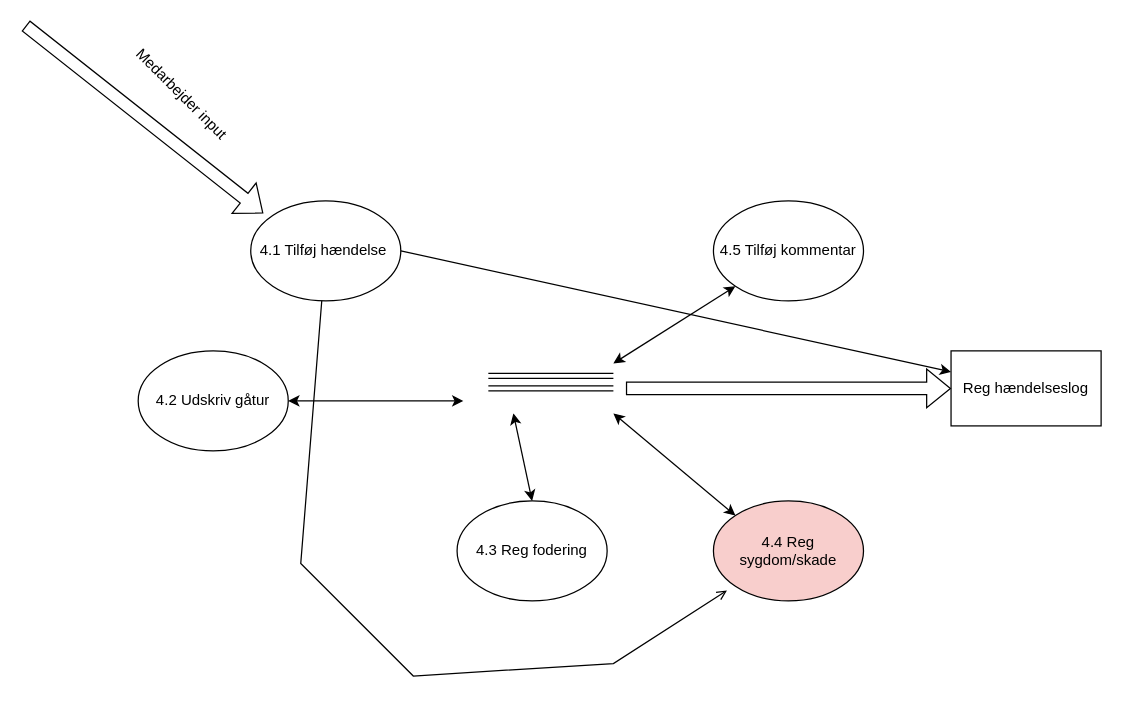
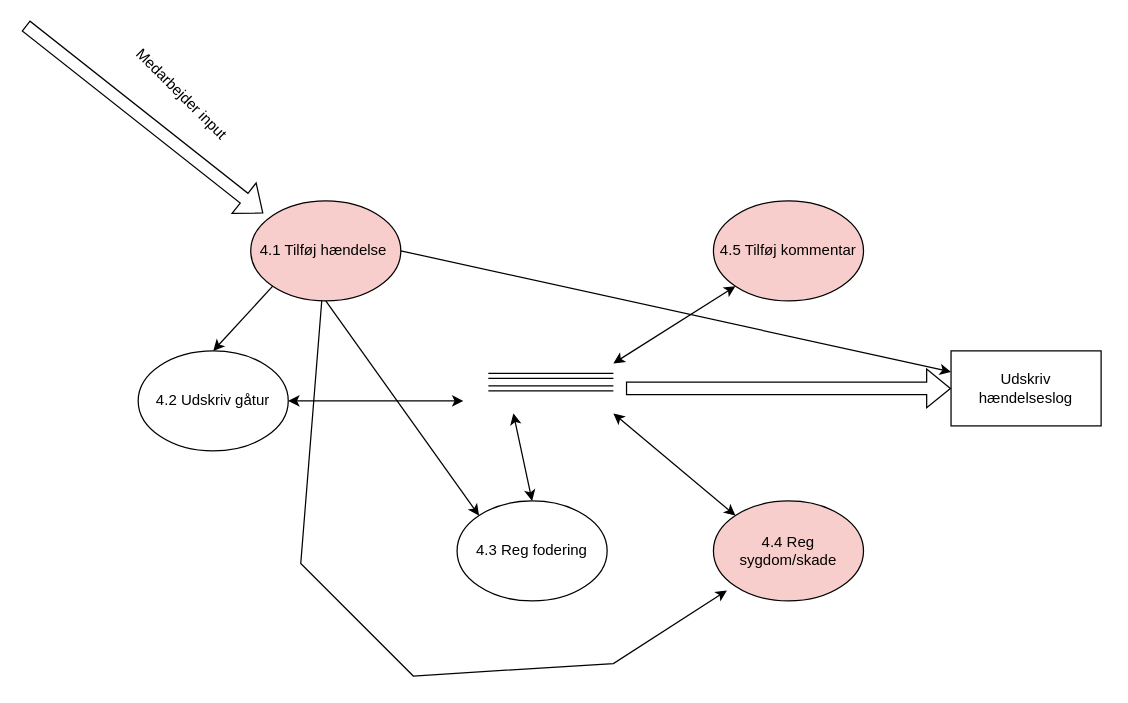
(326, 251) -> (326, 251)
(788, 251) -> (788, 251)
none -> (246, 315)
(1026, 388) -> (1026, 388)
none -> (400, 404)
(721, 594) -> (718, 596)
